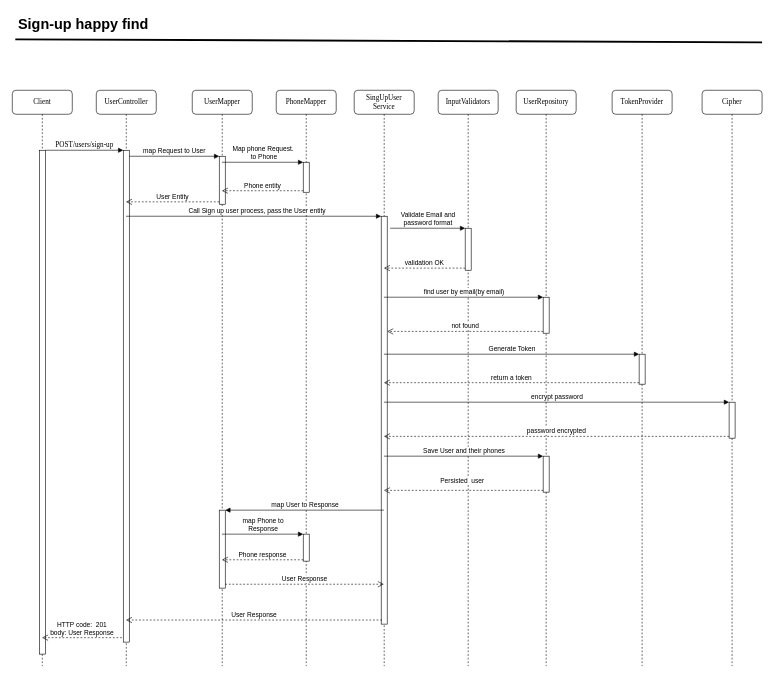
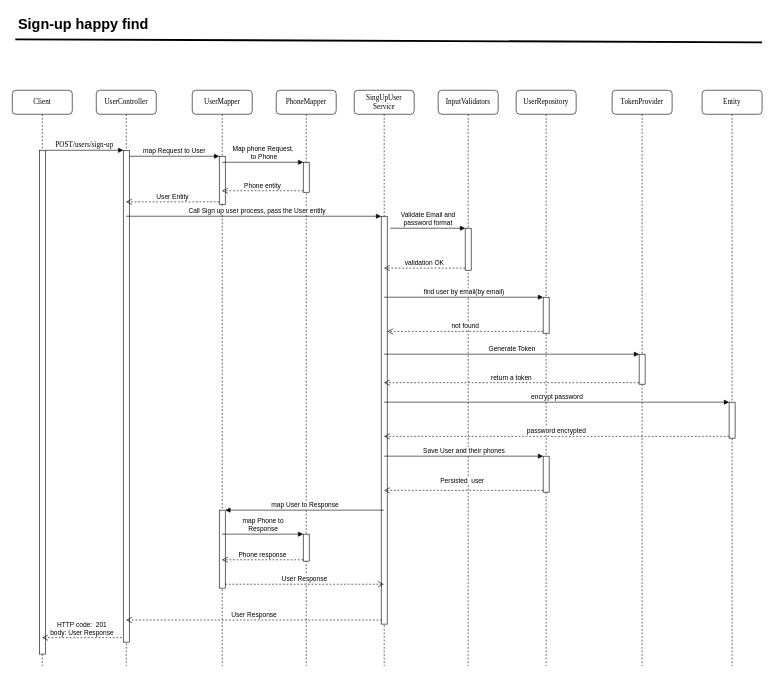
(732, 102) -> (732, 102)
